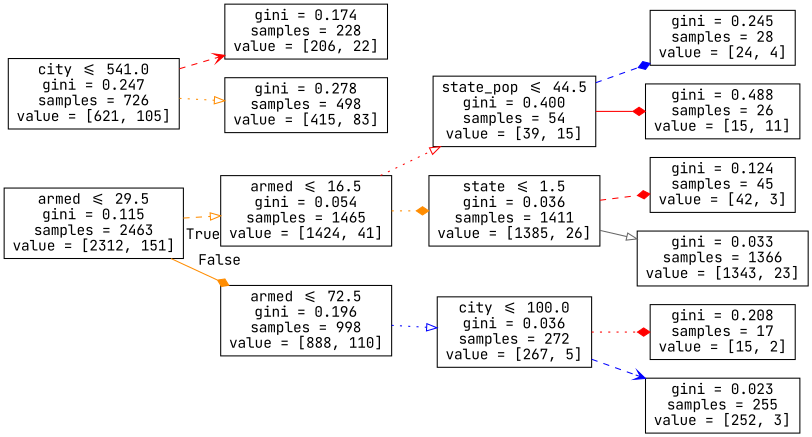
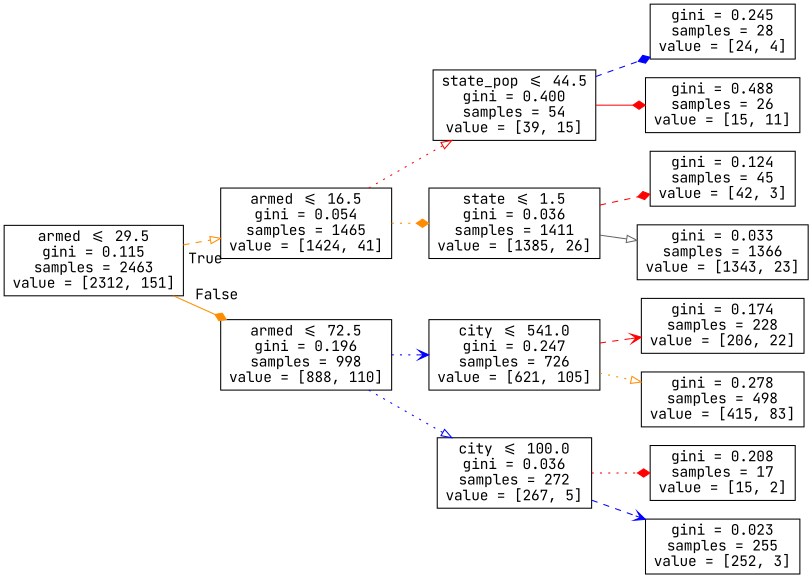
none -> (405, 355)
